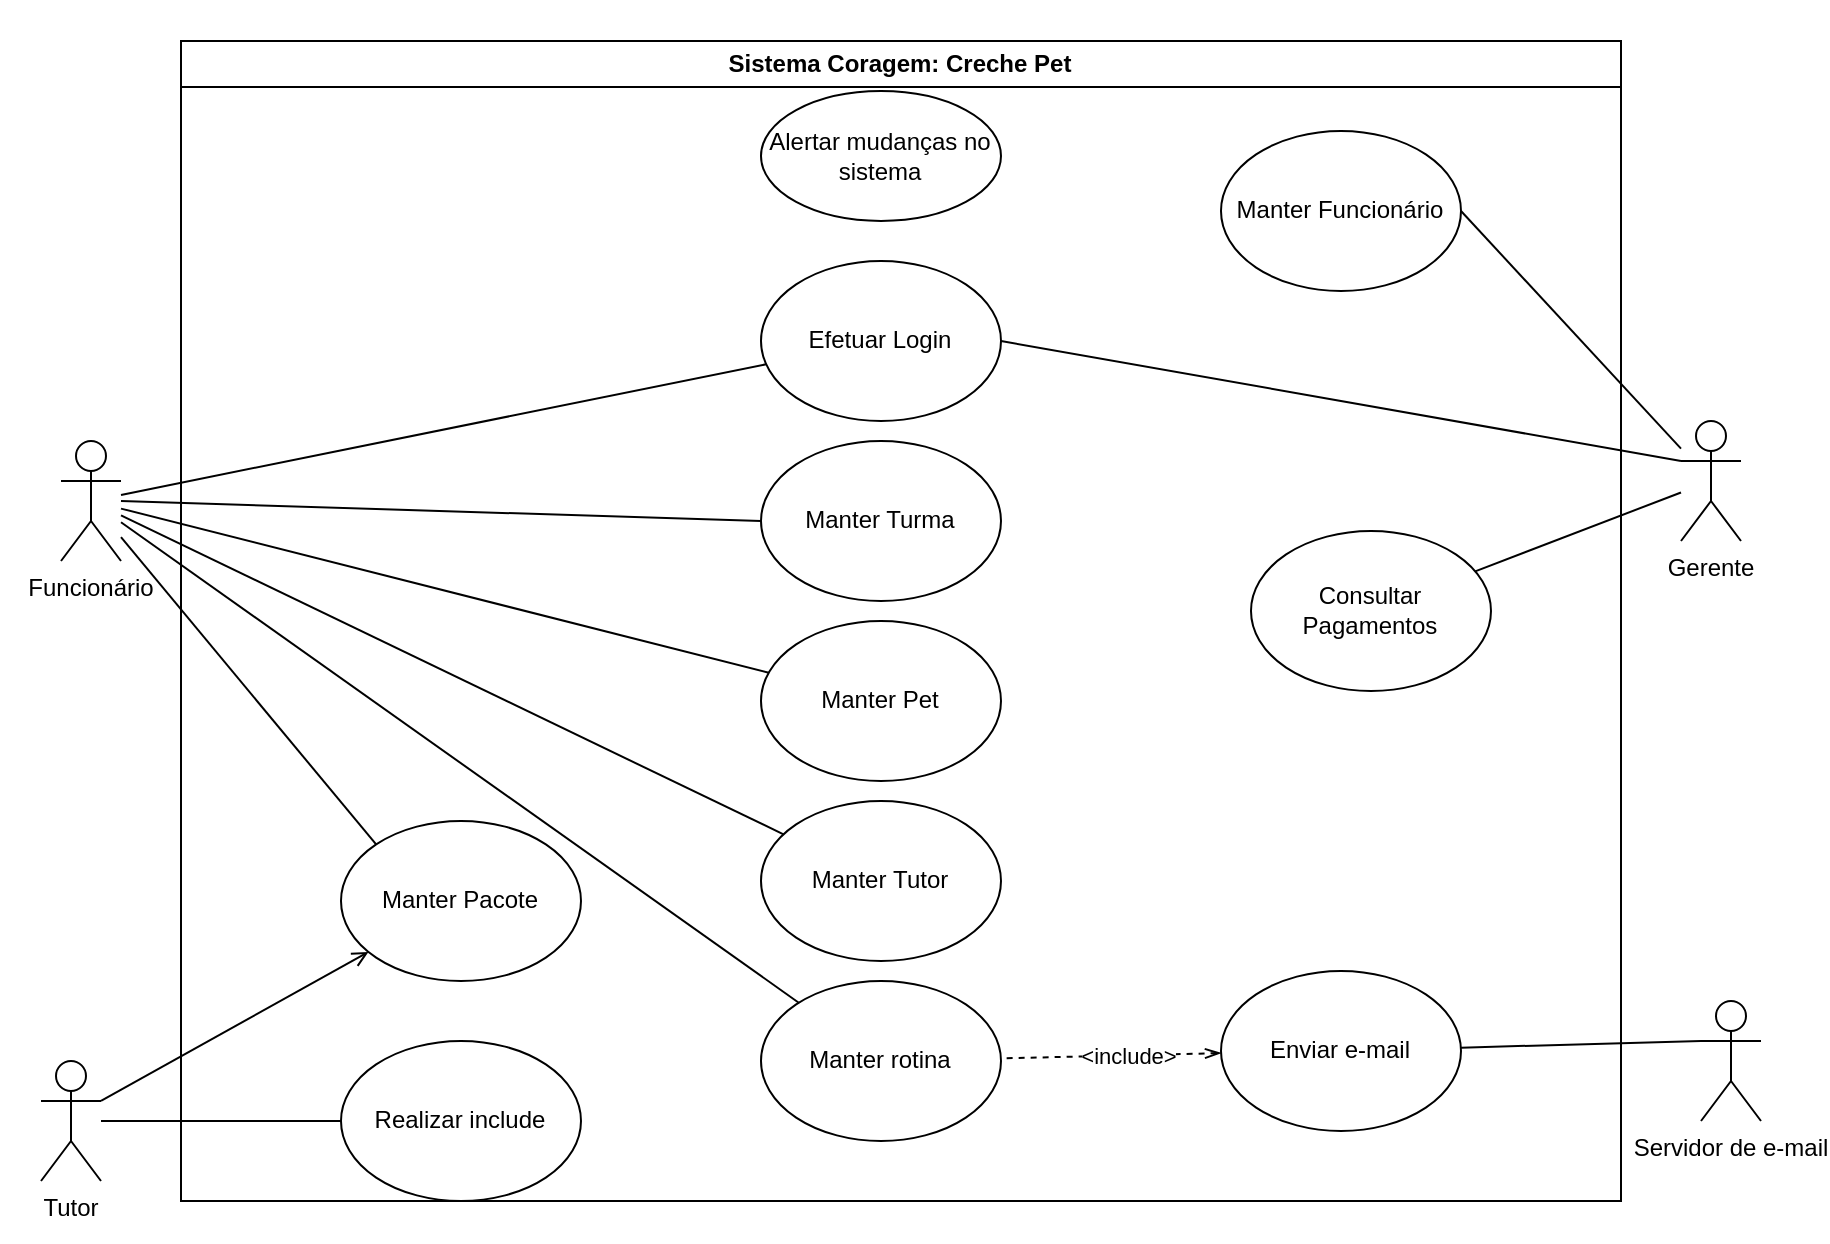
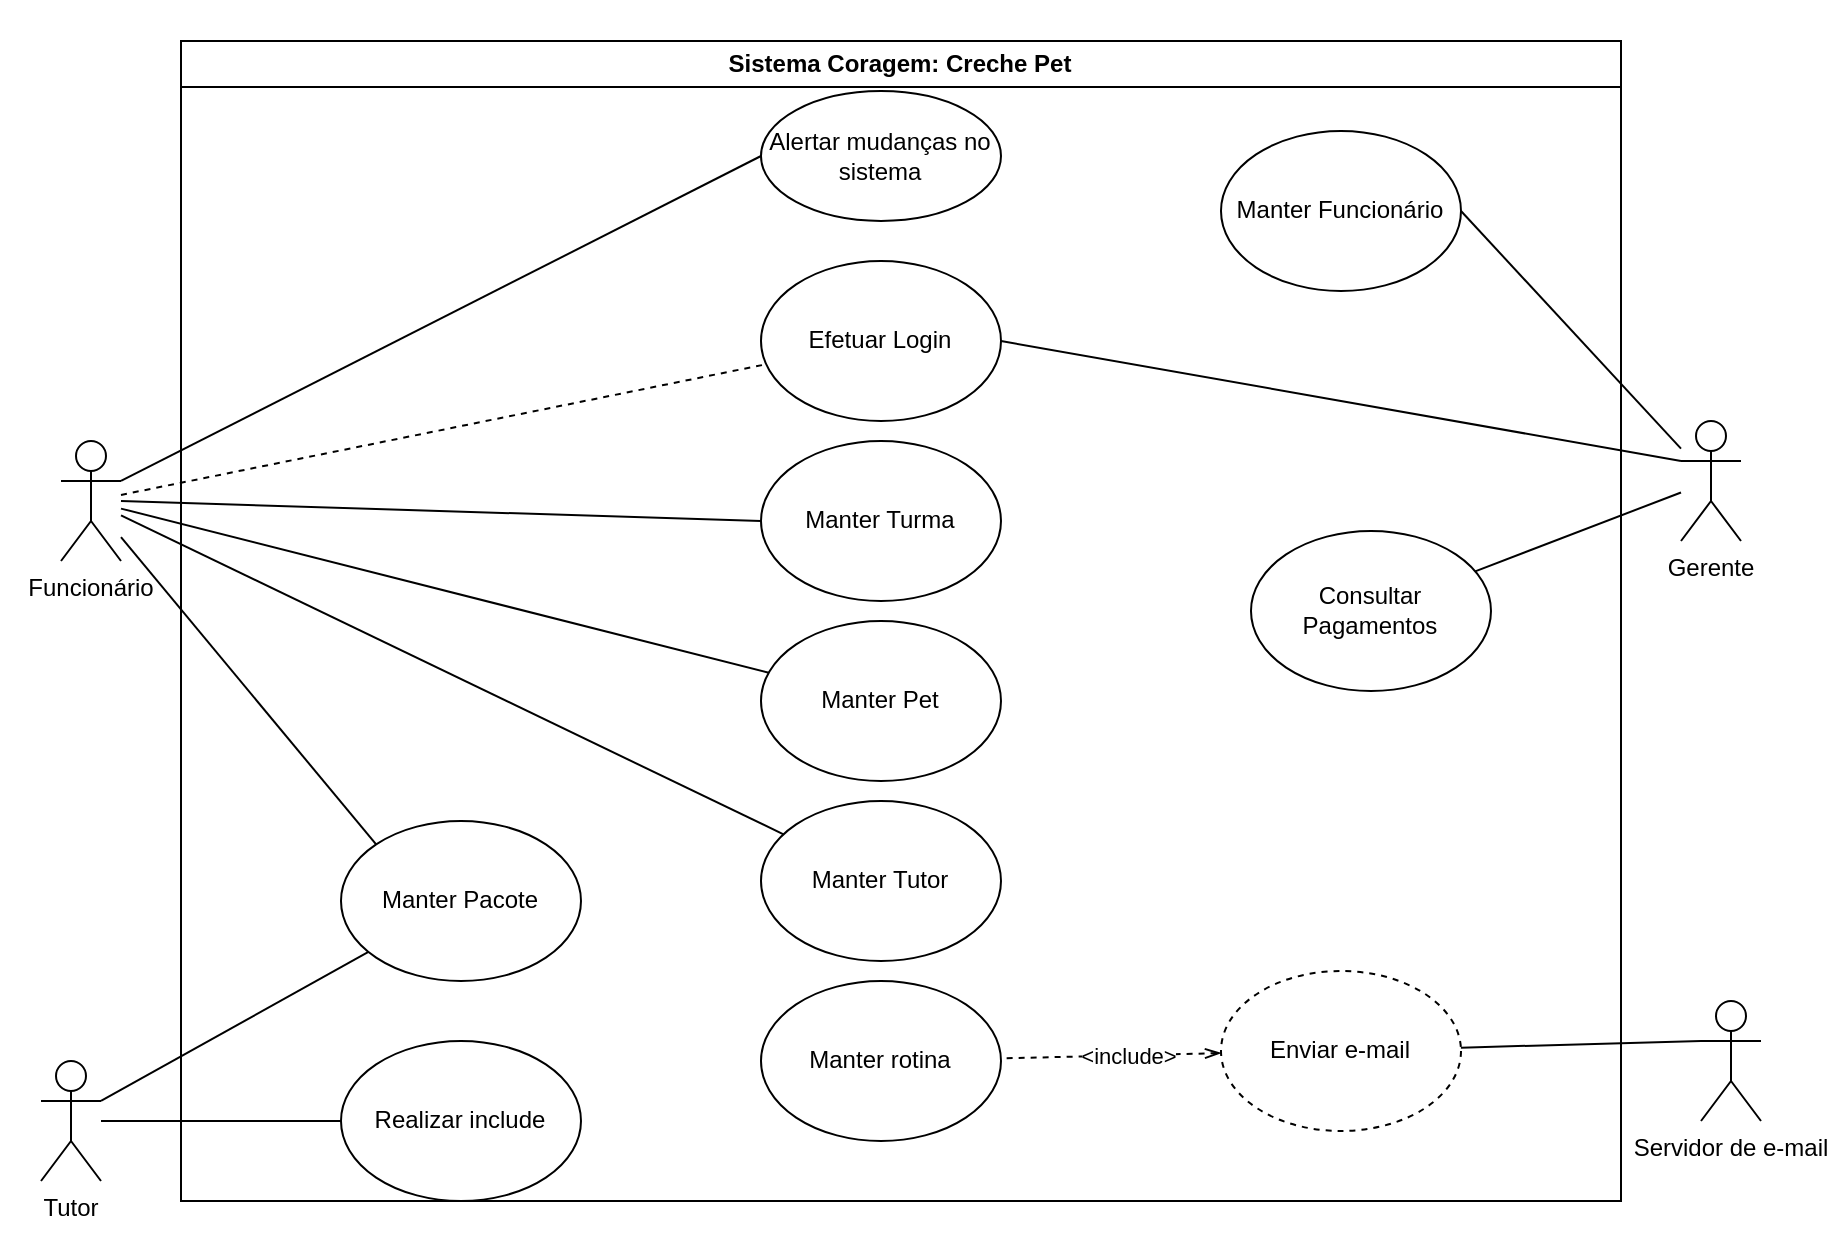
none -> (473, 302)
(446, 429) -> (446, 429)
(492, 785) -> none
(361, 956) -> (363, 955)
(1341, 1051) -> (1341, 1051)
